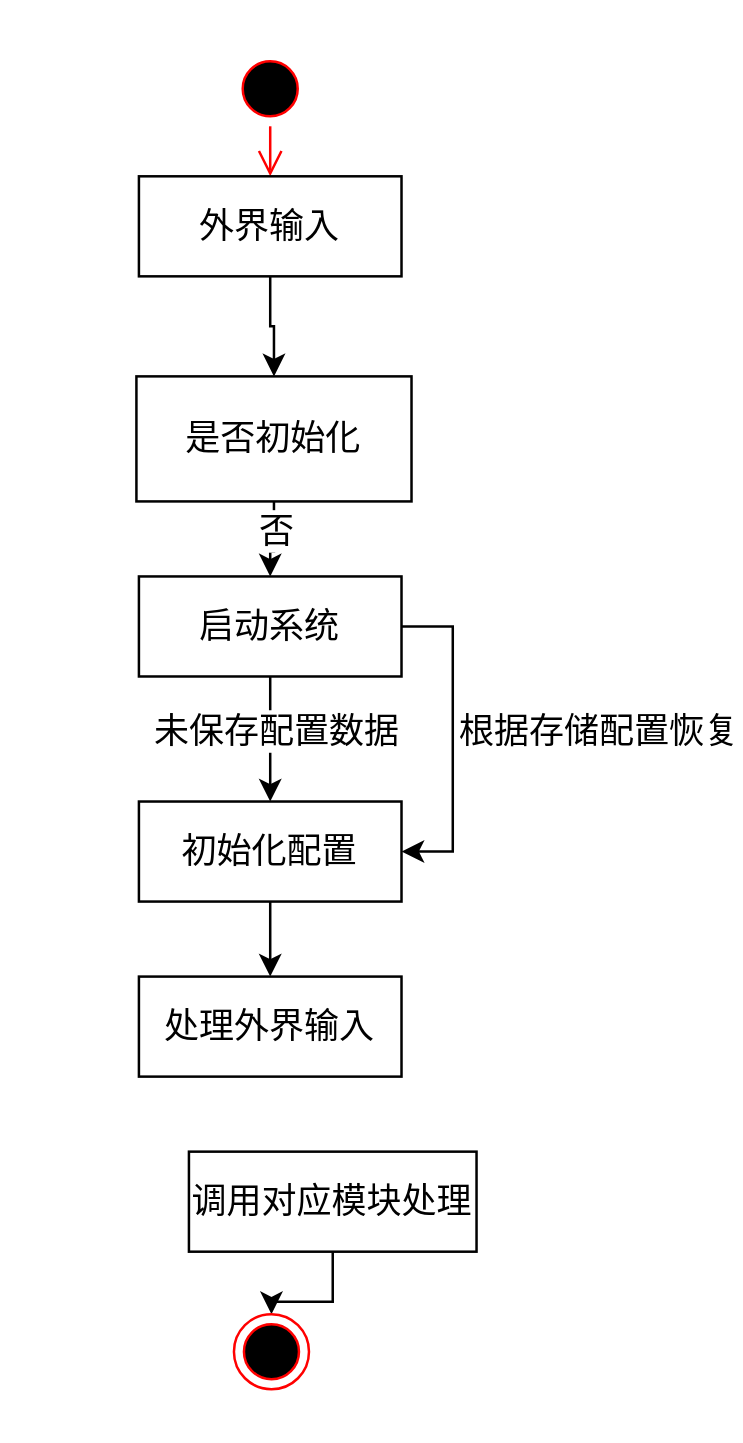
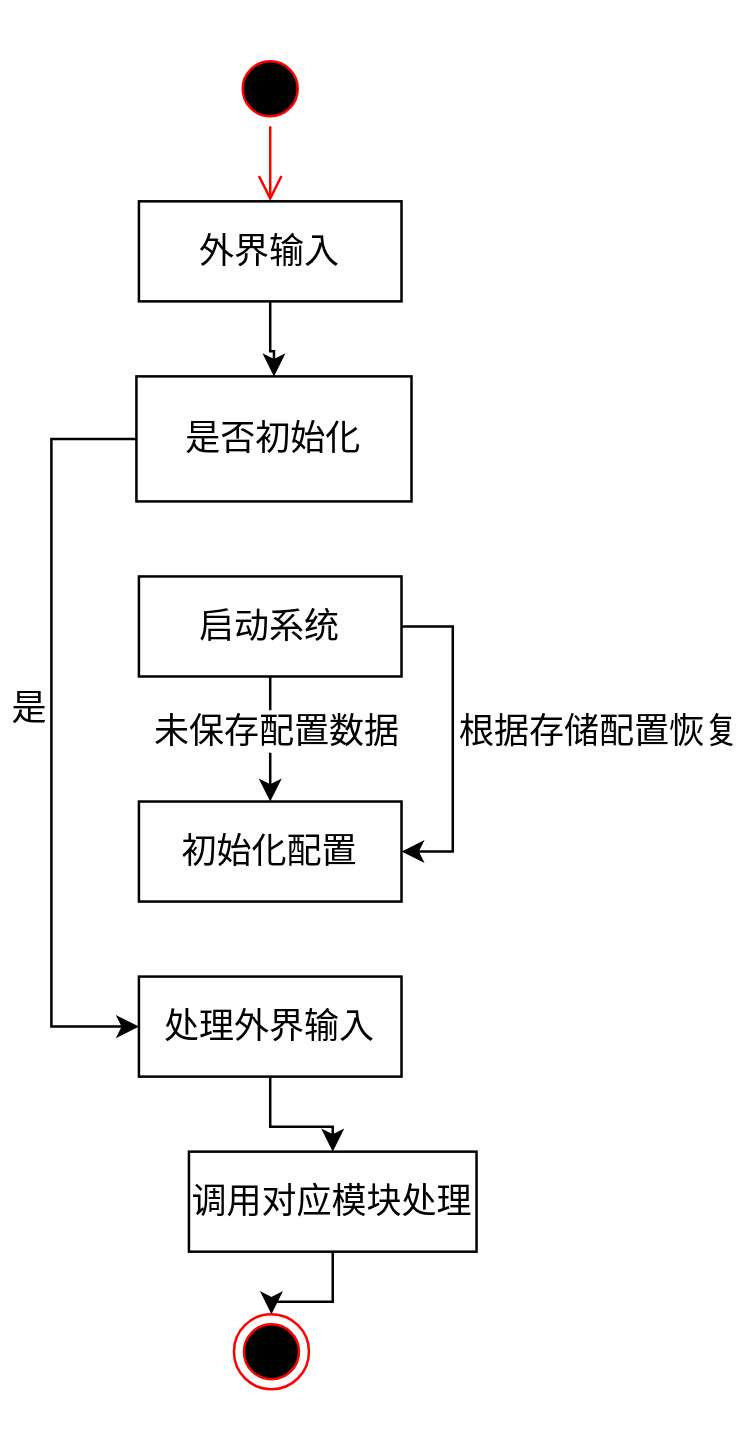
(270, 226) -> (270, 251)
(274, 532) -> none
none -> (51, 725)
(270, 947) -> none
none -> (280, 1126)
